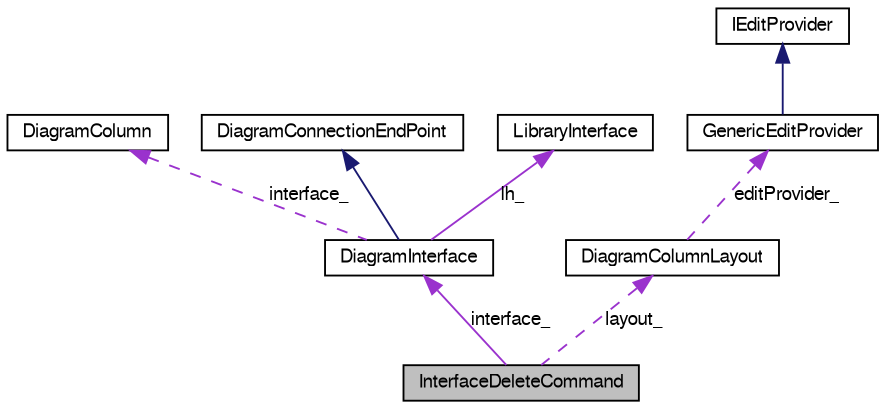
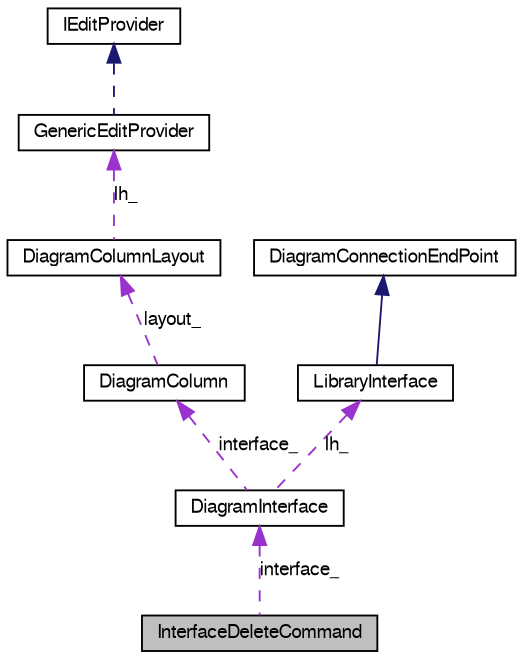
(783, 89) -> (114, 89)
(787, 195) -> (126, 195)
(484, 201) -> (311, 452)
(376, 203) -> (379, 330)
(589, 327) -> (143, 329)
(472, 328) -> (260, 580)
